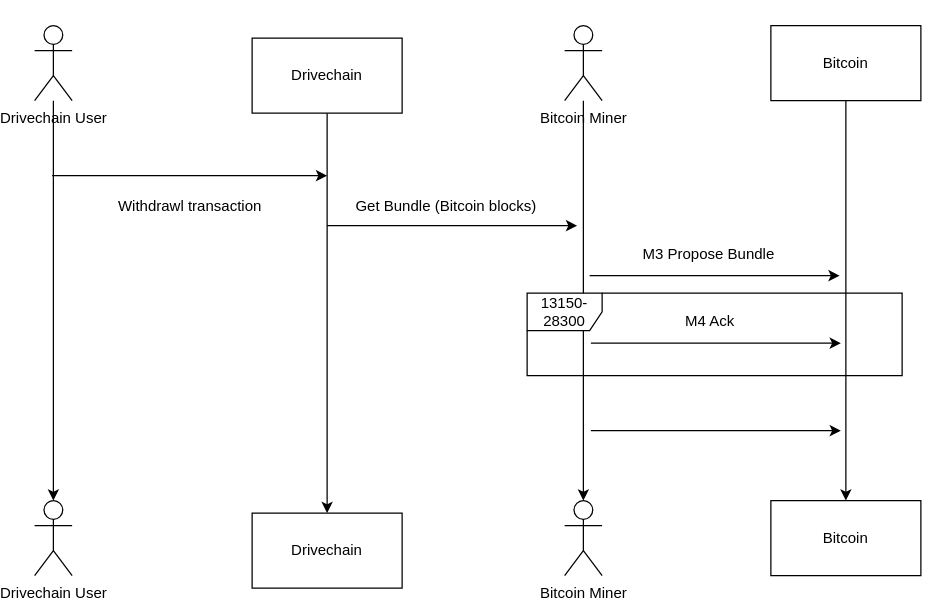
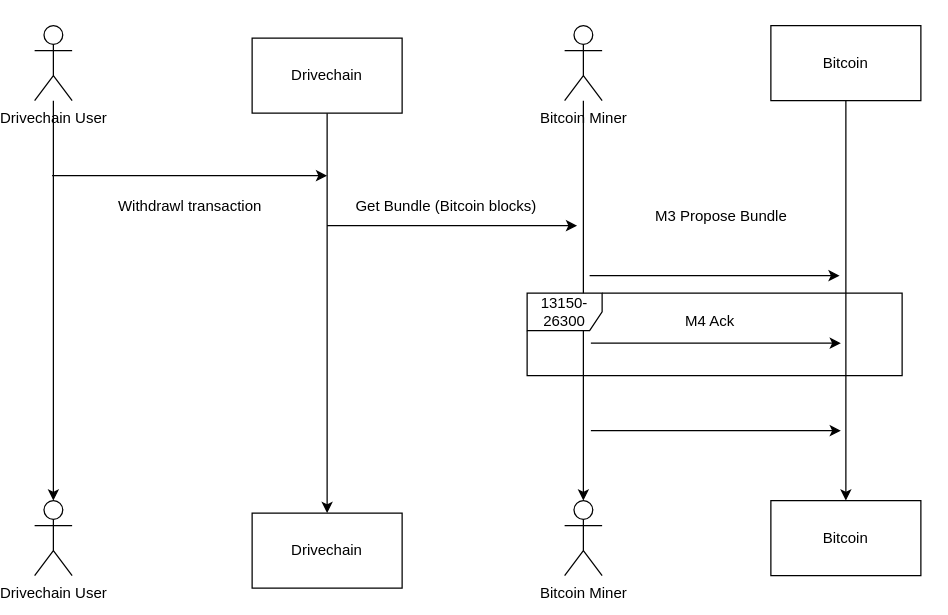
(708, 254) -> (721, 217)
(564, 312) -> (564, 312)
